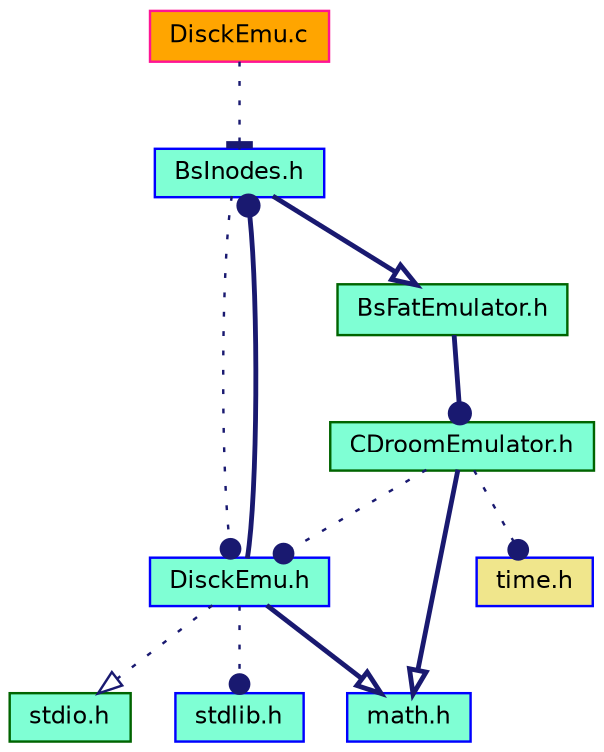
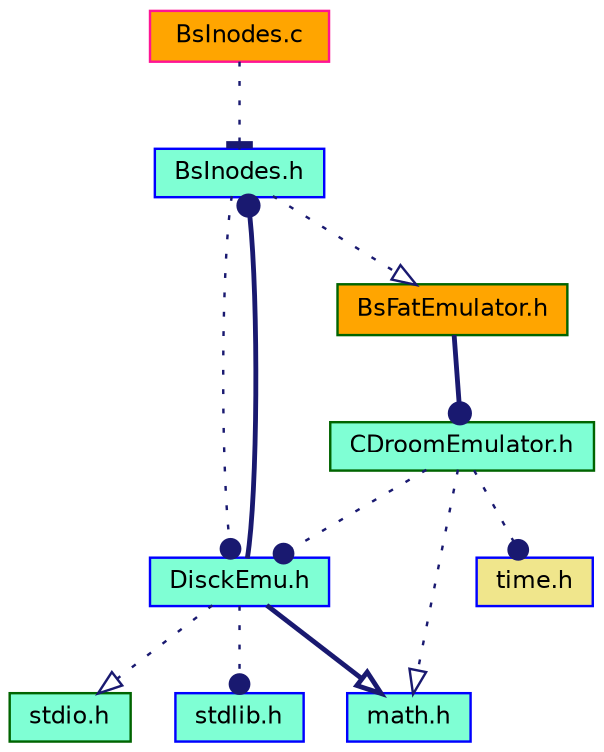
(240, 36) -> (240, 36)
(334, 234) -> (334, 234)
(452, 310) -> (452, 310)
(438, 570) -> (438, 570)
